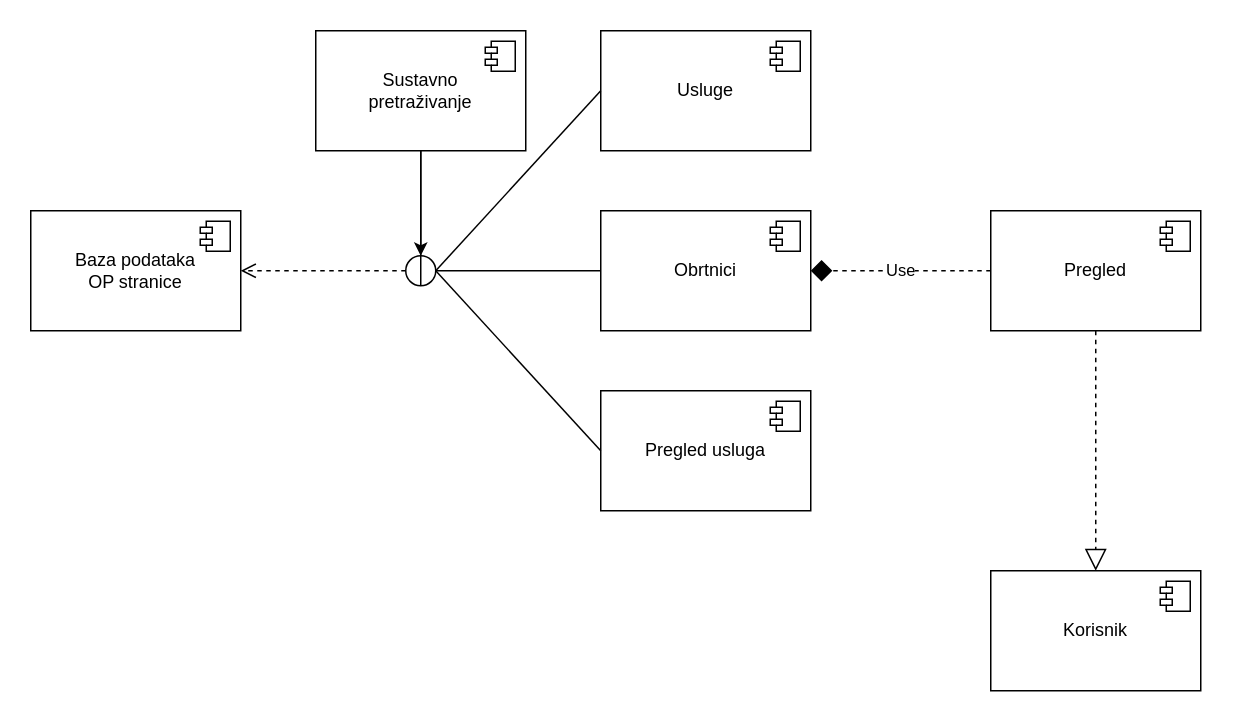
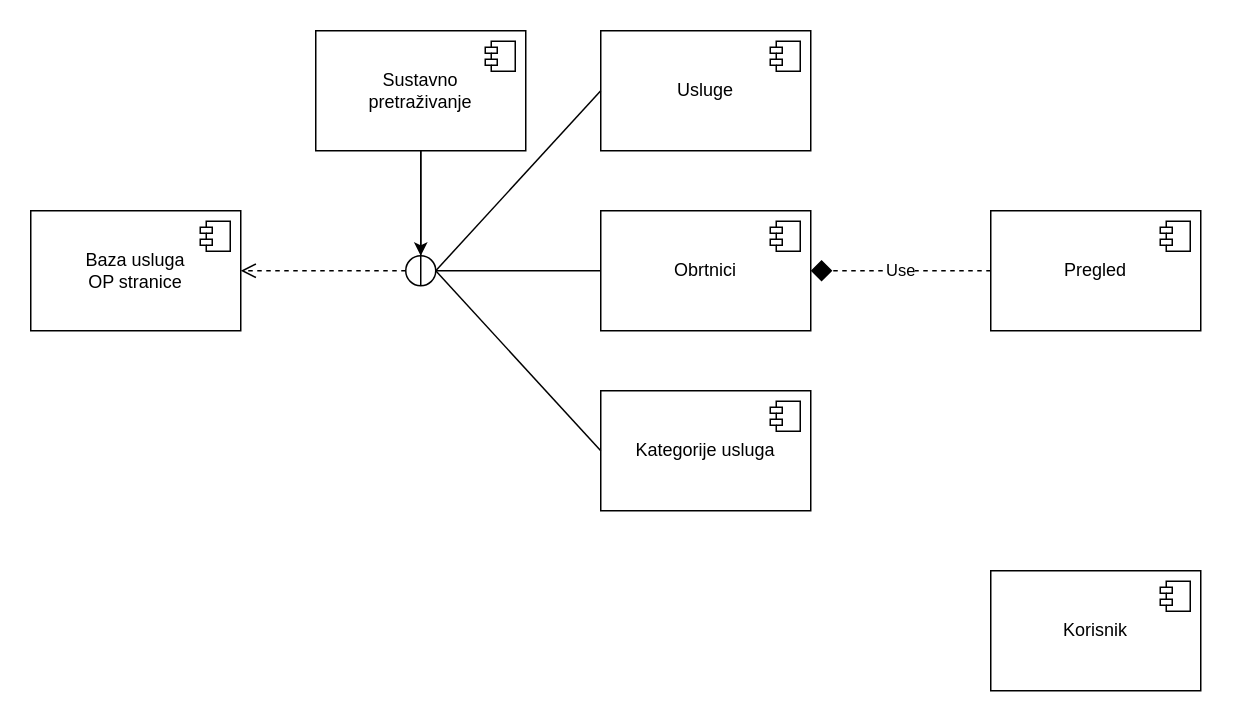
(136, 271) -> (136, 271)
(1096, 440) -> none
(706, 451) -> (706, 451)
